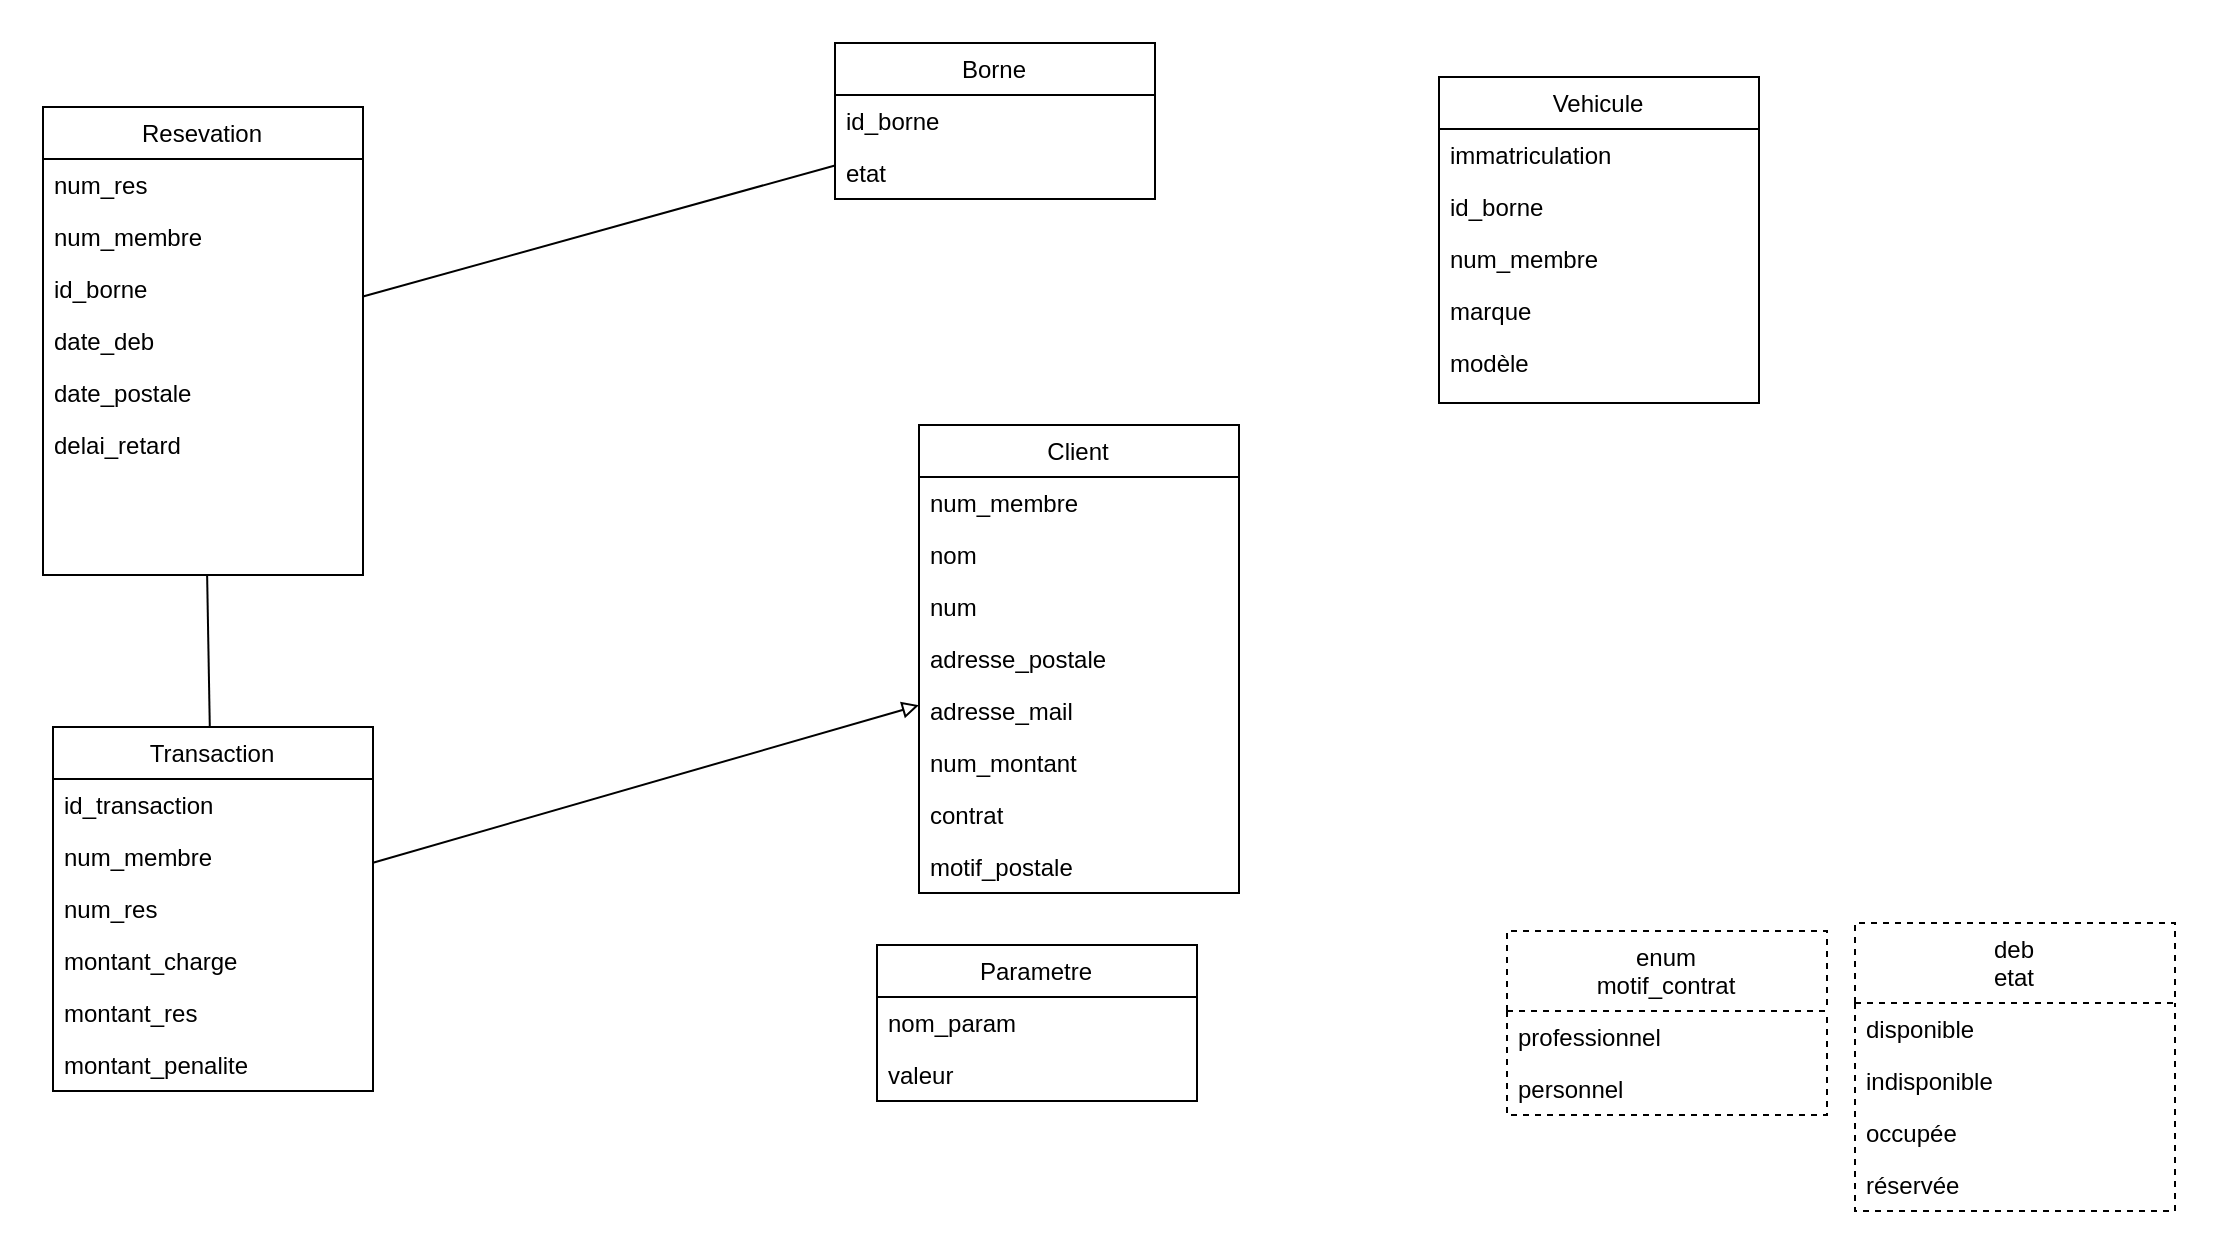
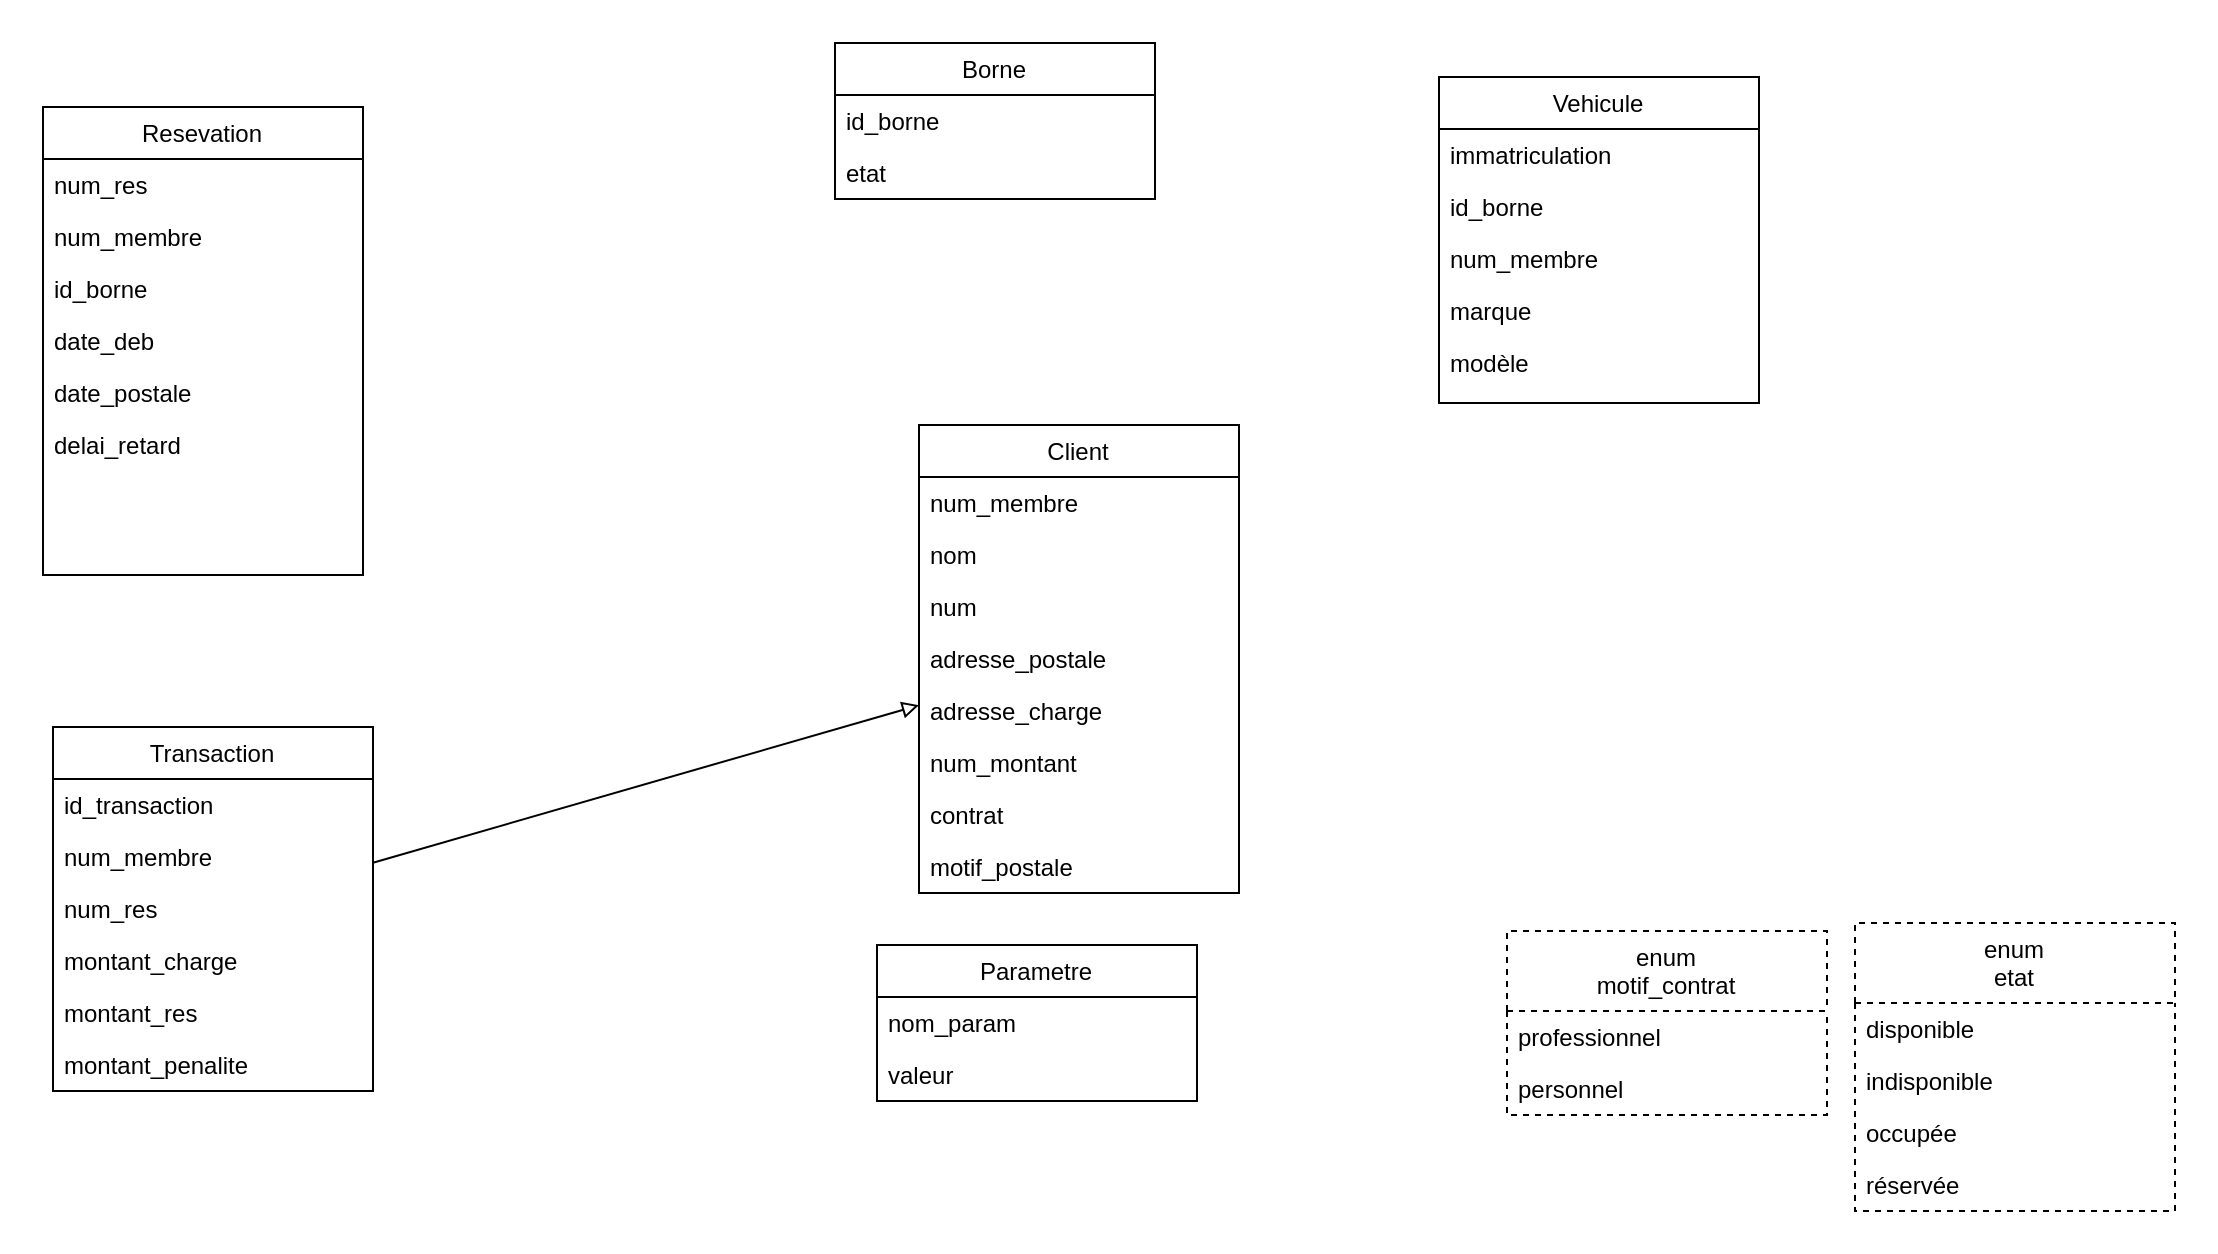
(599, 231) -> none
(208, 653) -> none
(1004, 712) -> (1024, 712)
(2014, 950) -> (2014, 950)
